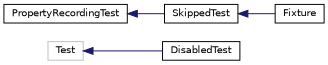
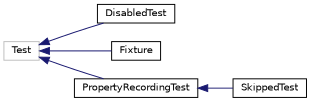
(262, 14) -> (80, 51)
none -> (76, 70)
